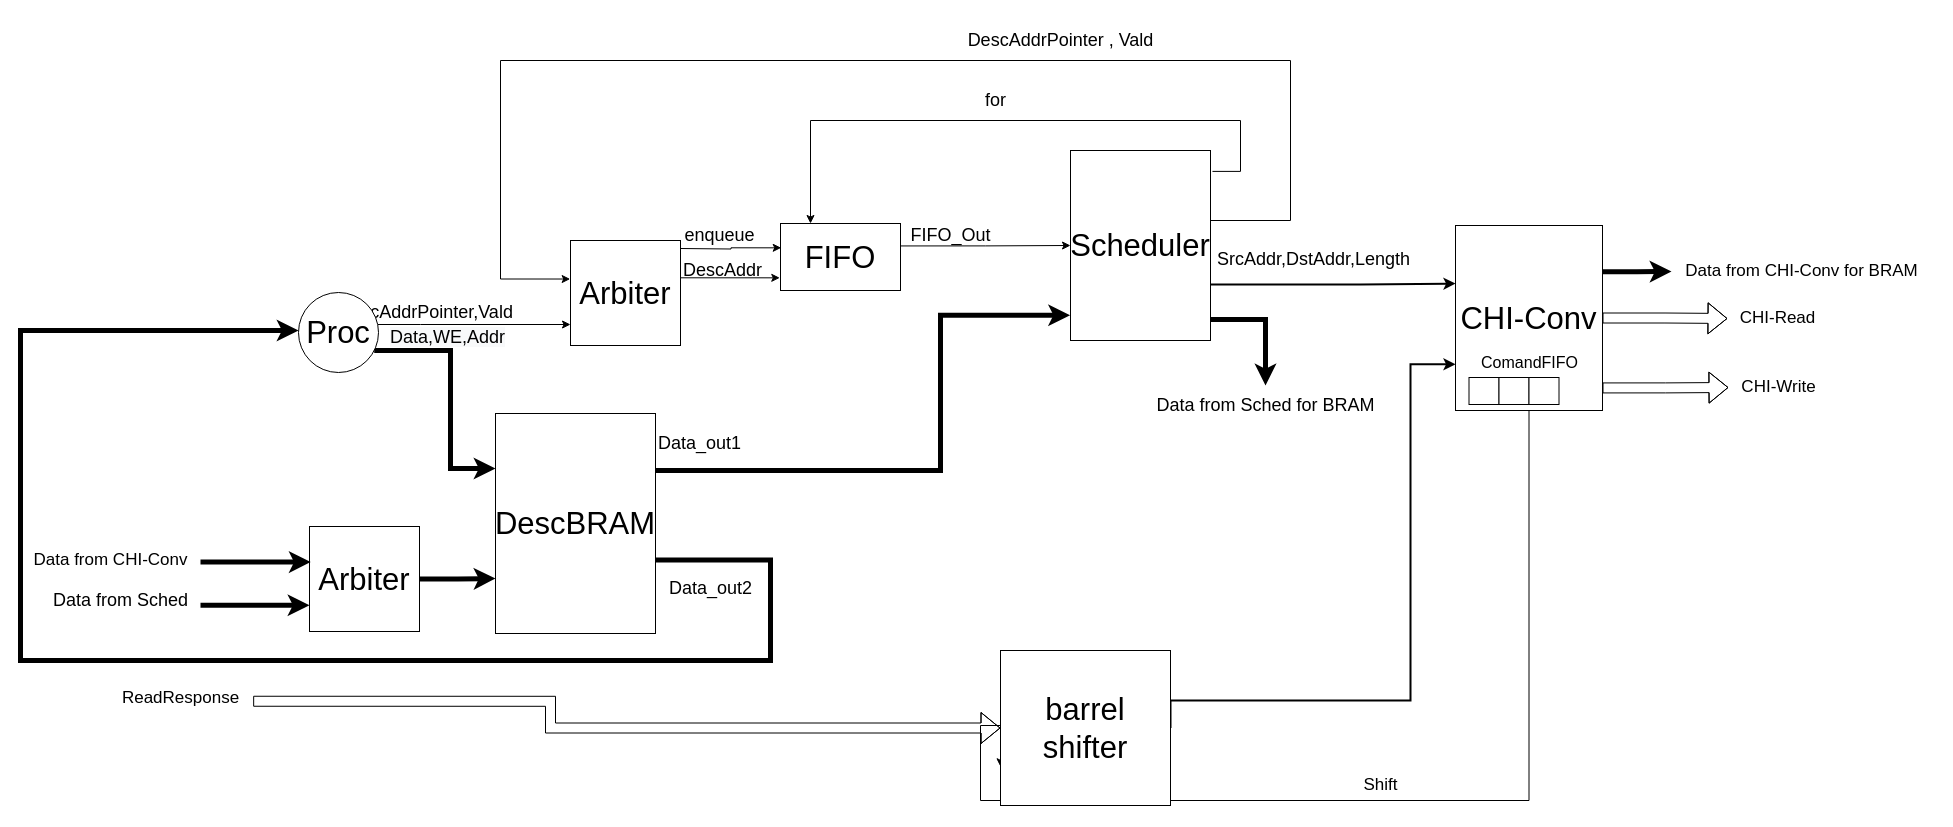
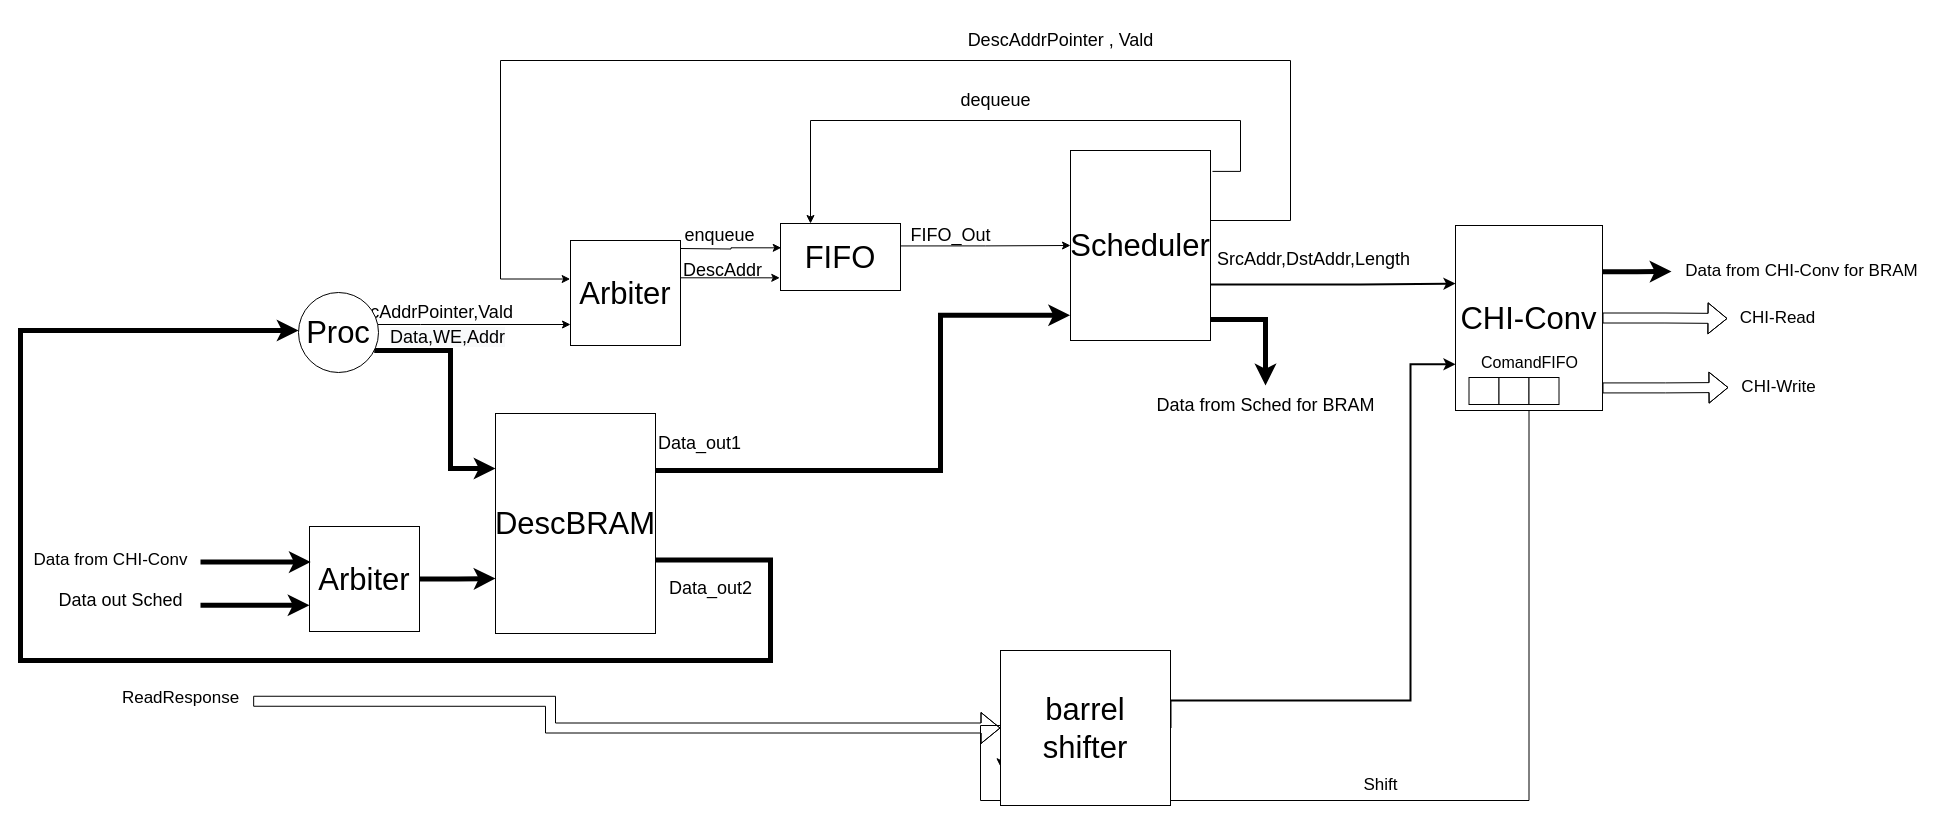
(996, 101) -> (996, 101)
(121, 601) -> (121, 601)
